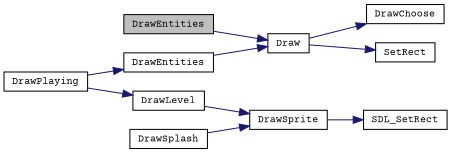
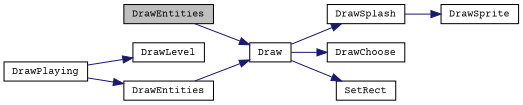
none -> (312, 36)
(222, 109) -> none
(405, 120) -> none
